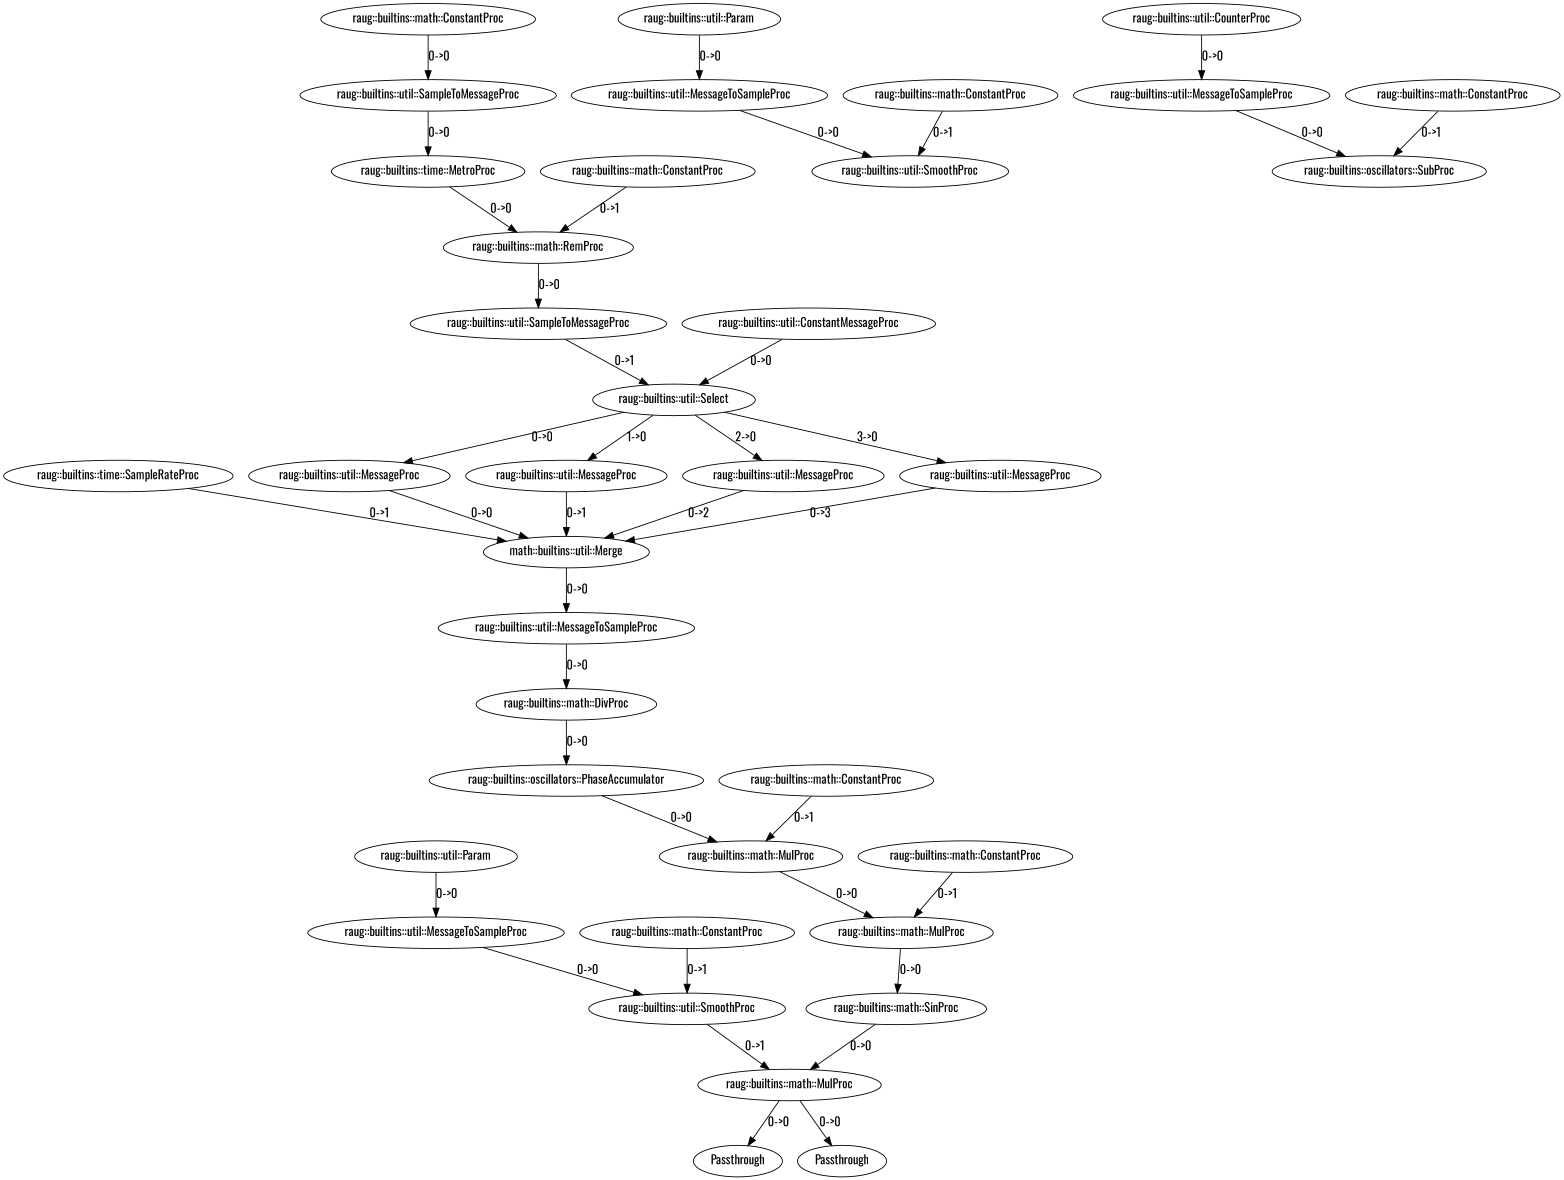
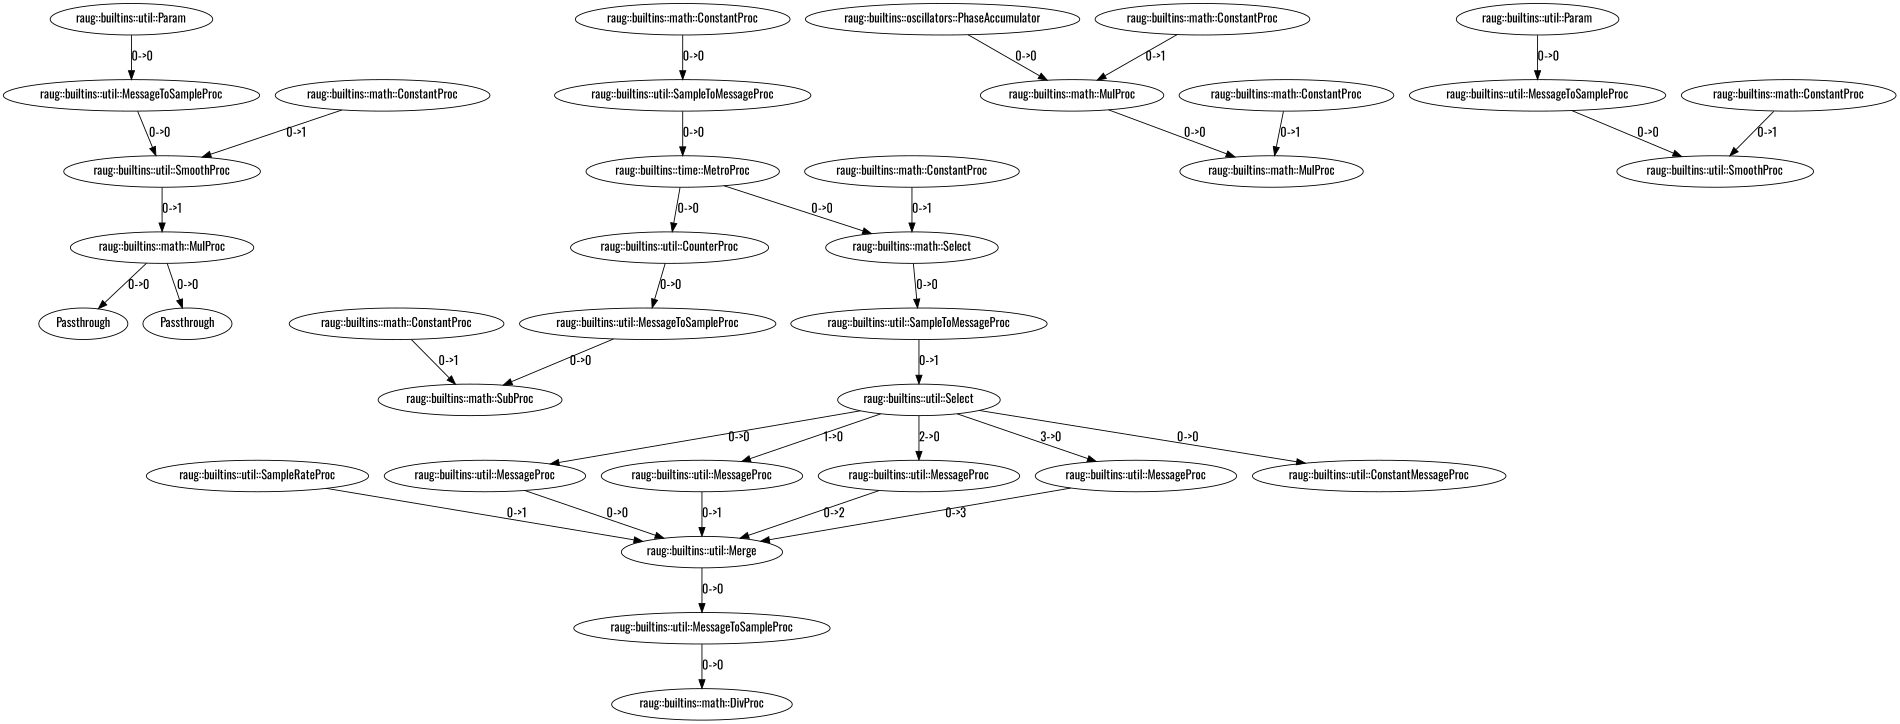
(1379, 172) -> (470, 400)
none -> (677, 205)
(538, 248) -> (912, 248)
(745, 360) -> (1138, 436)
(118, 476) -> (257, 476)
(566, 552) -> (702, 552)
(566, 738) -> none
(896, 1009) -> none
